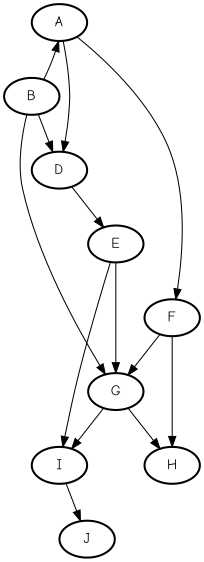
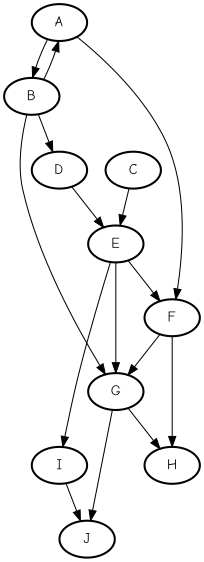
(70, 91) -> (41, 53)
none -> (133, 170)
none -> (141, 277)
(91, 424) -> (102, 460)
